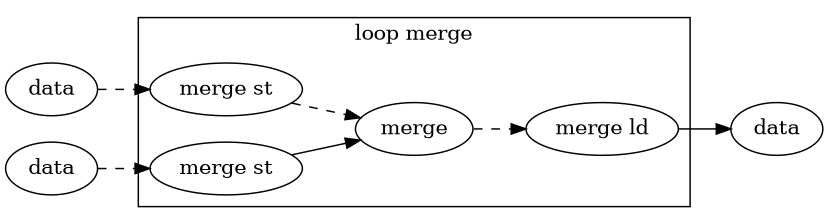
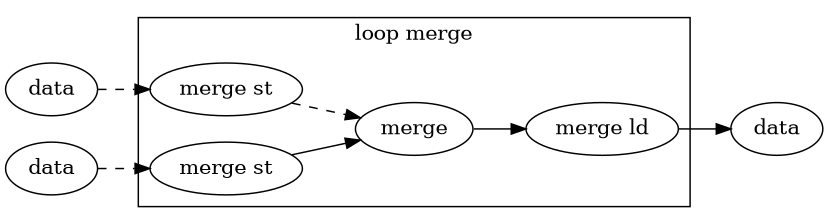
(492, 129) -> (492, 129)
